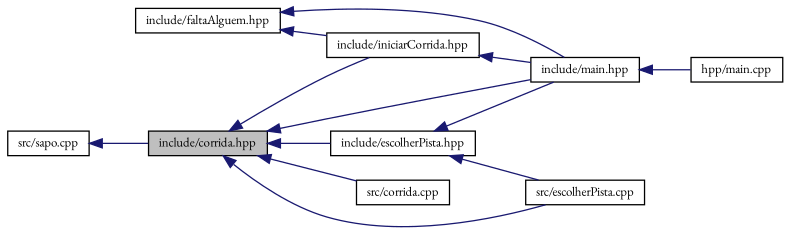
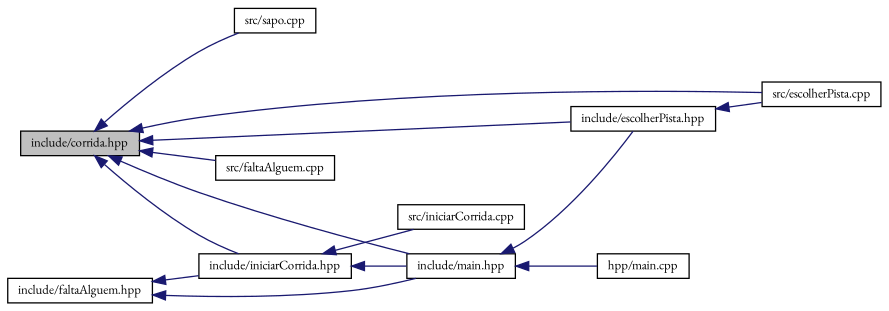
(500, 104) -> (578, 195)
(125, 143) -> (168, 72)
(403, 192) -> (275, 168)
none -> (461, 217)
